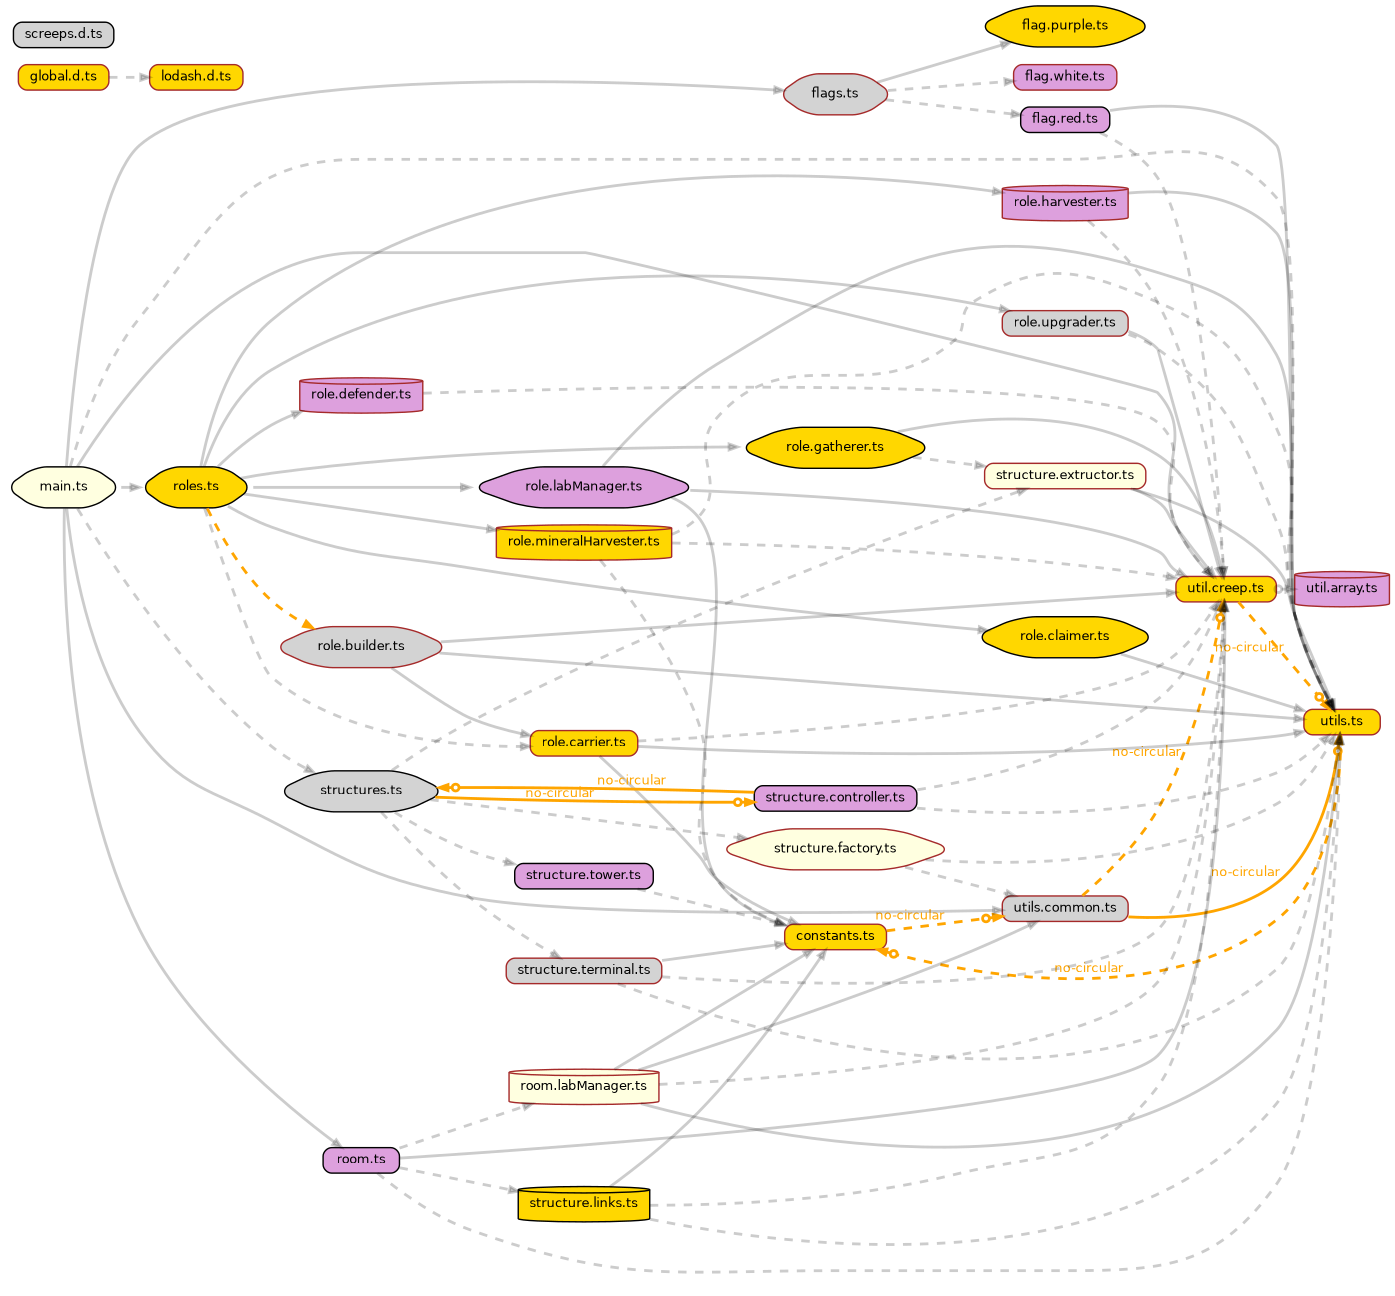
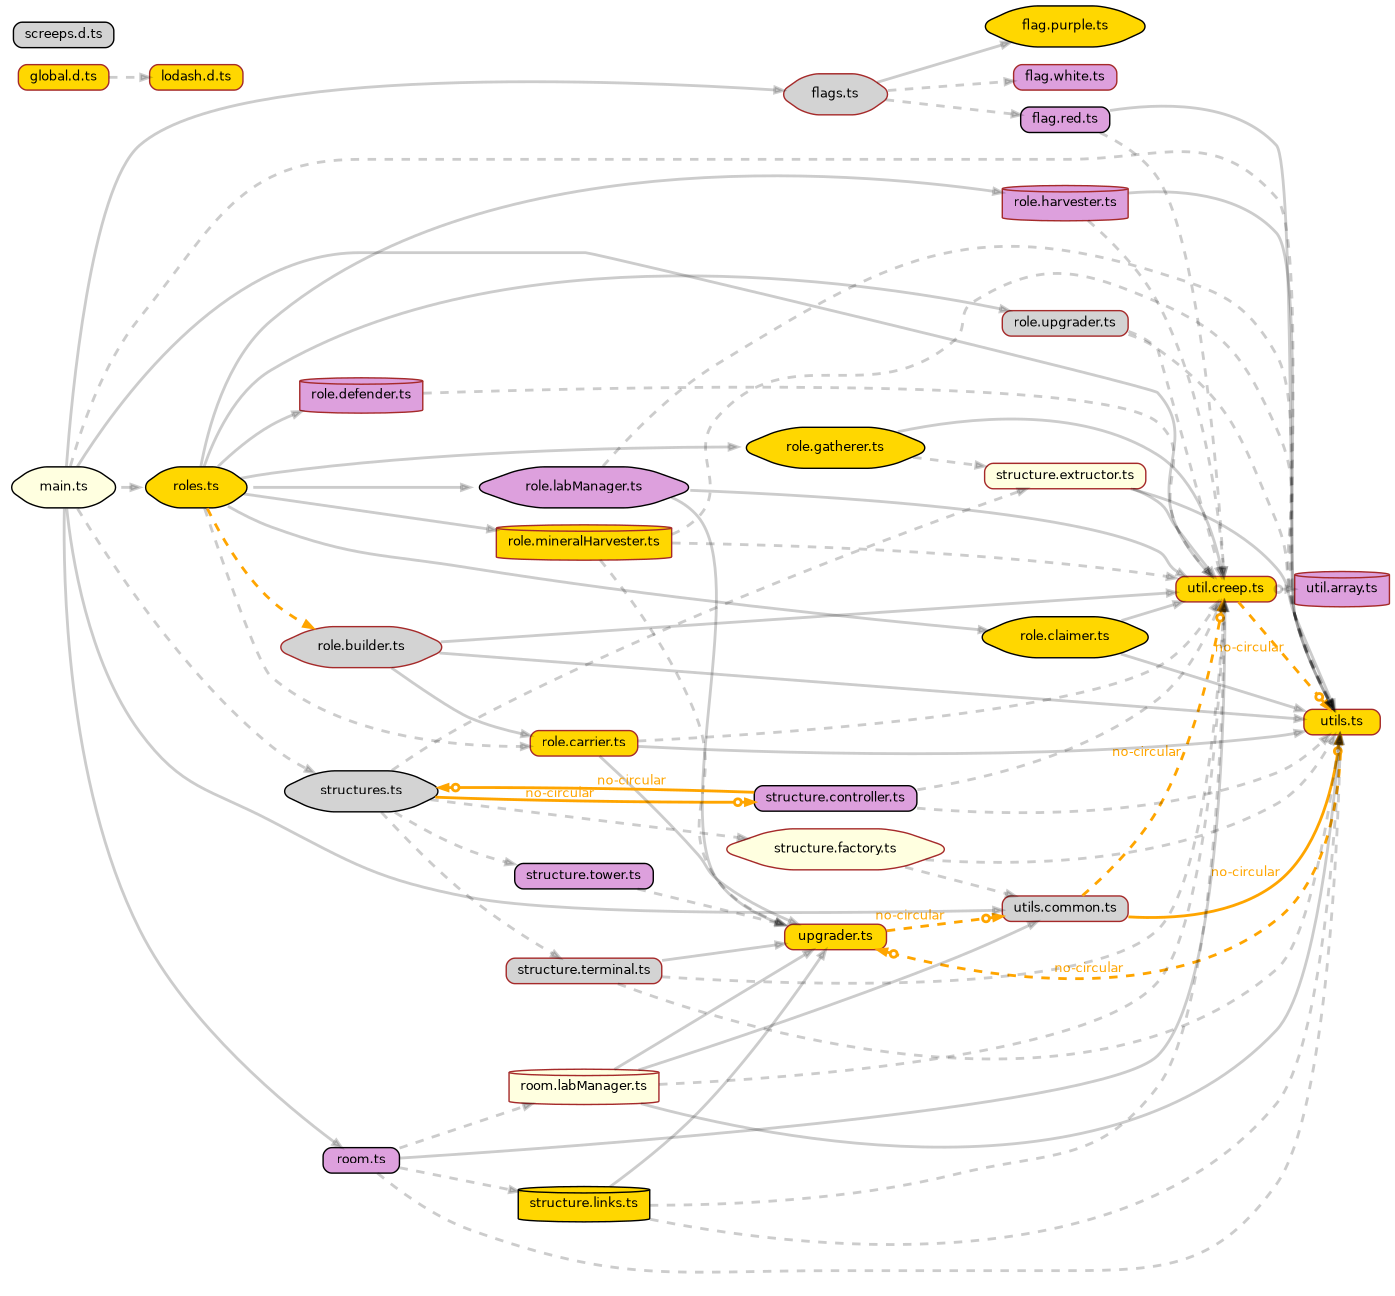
(1100, 258) -> (1100, 258)
(1184, 442) -> (1184, 442)
none -> (1148, 613)
(836, 937) -> (836, 937)
